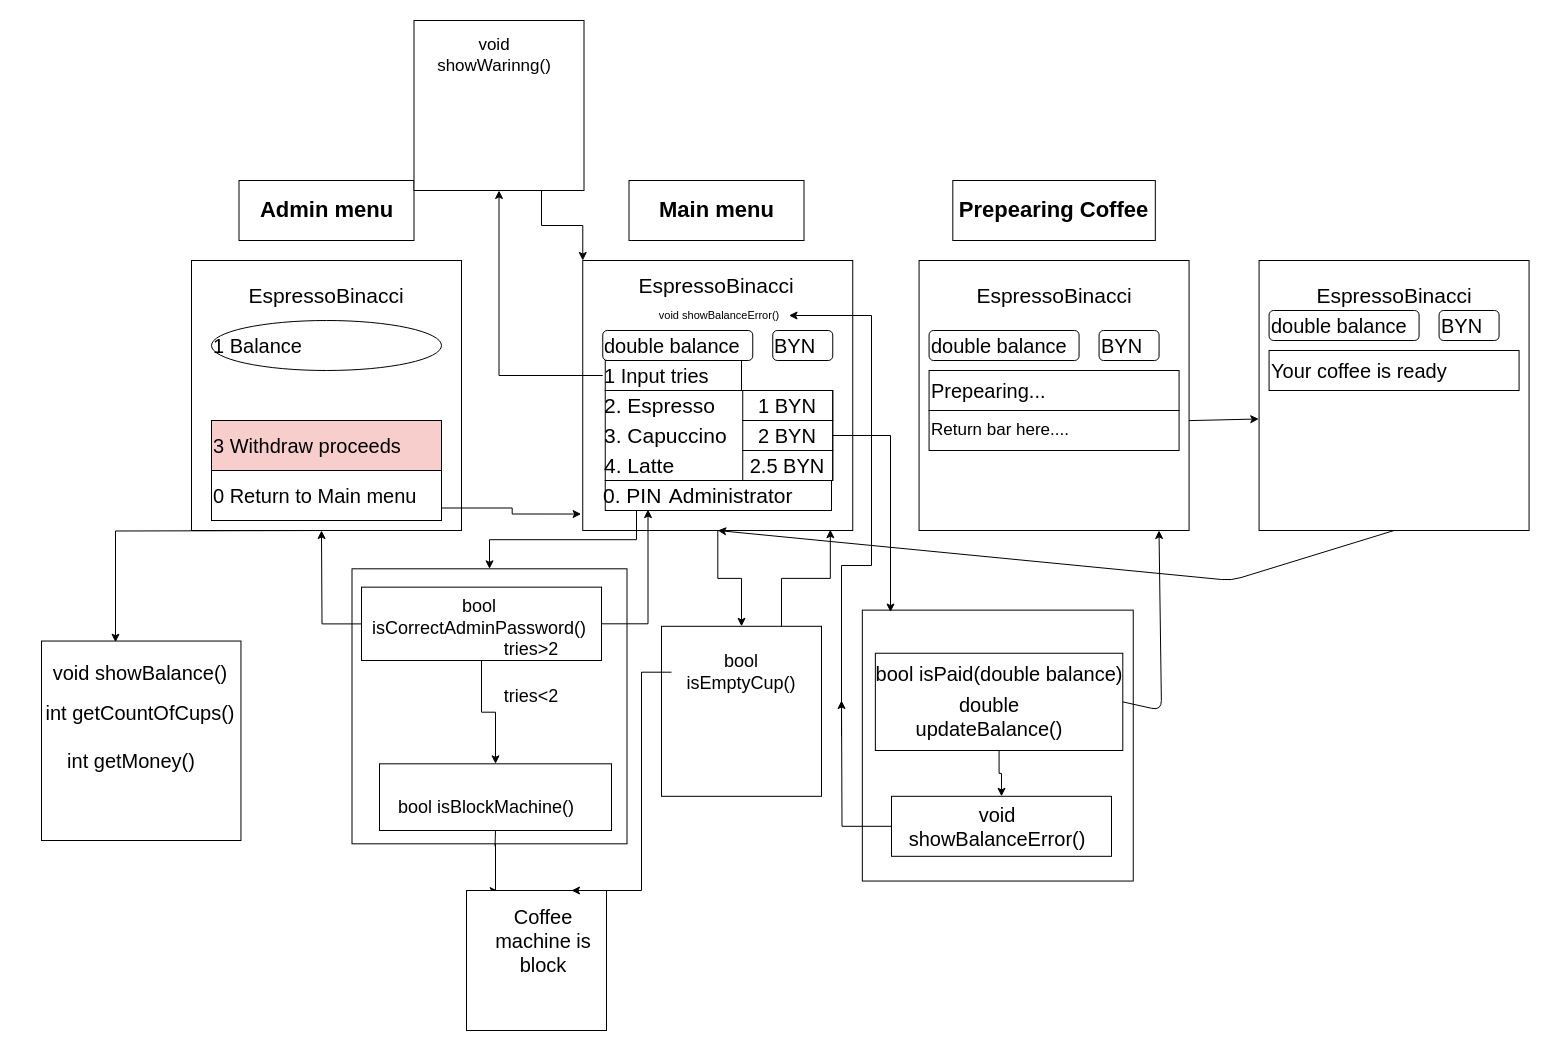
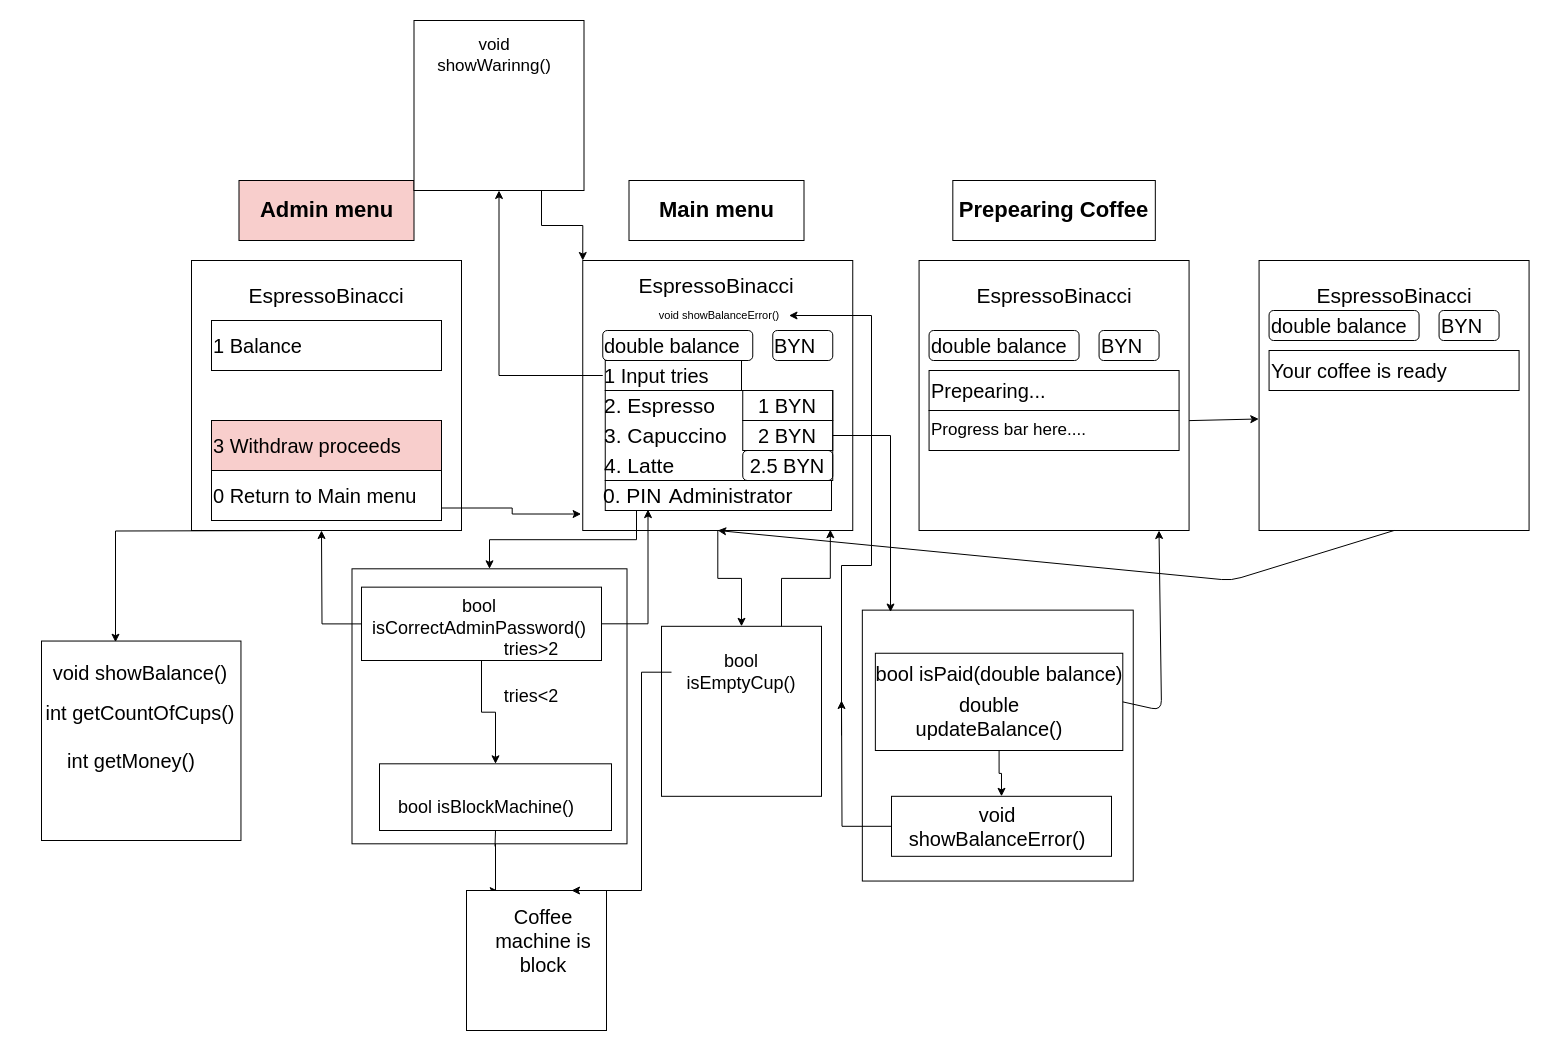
(327, 211) -> (327, 211)
(327, 346) -> (327, 346)
(986, 431) -> (993, 431)
(788, 466) -> (788, 466)
